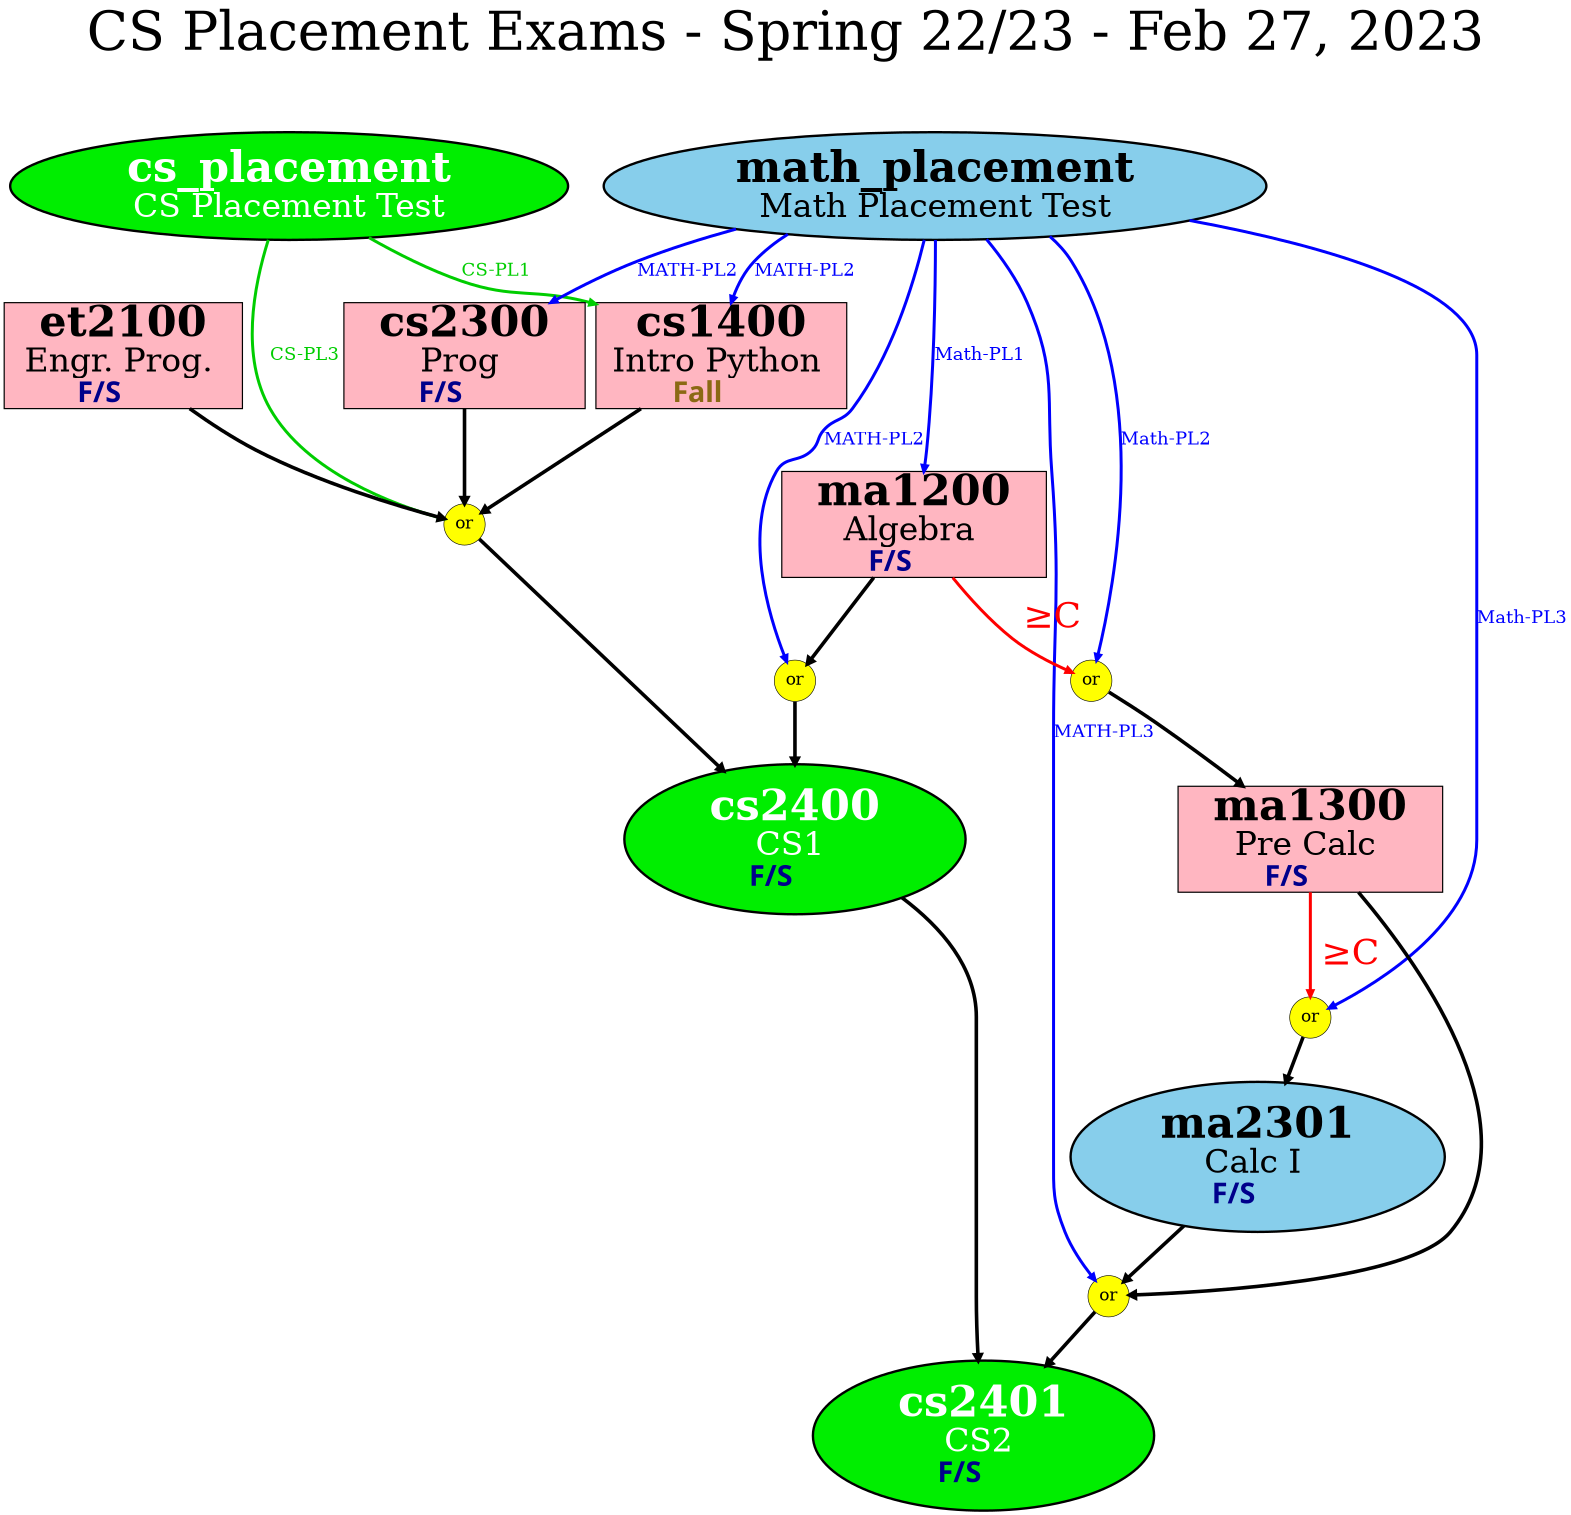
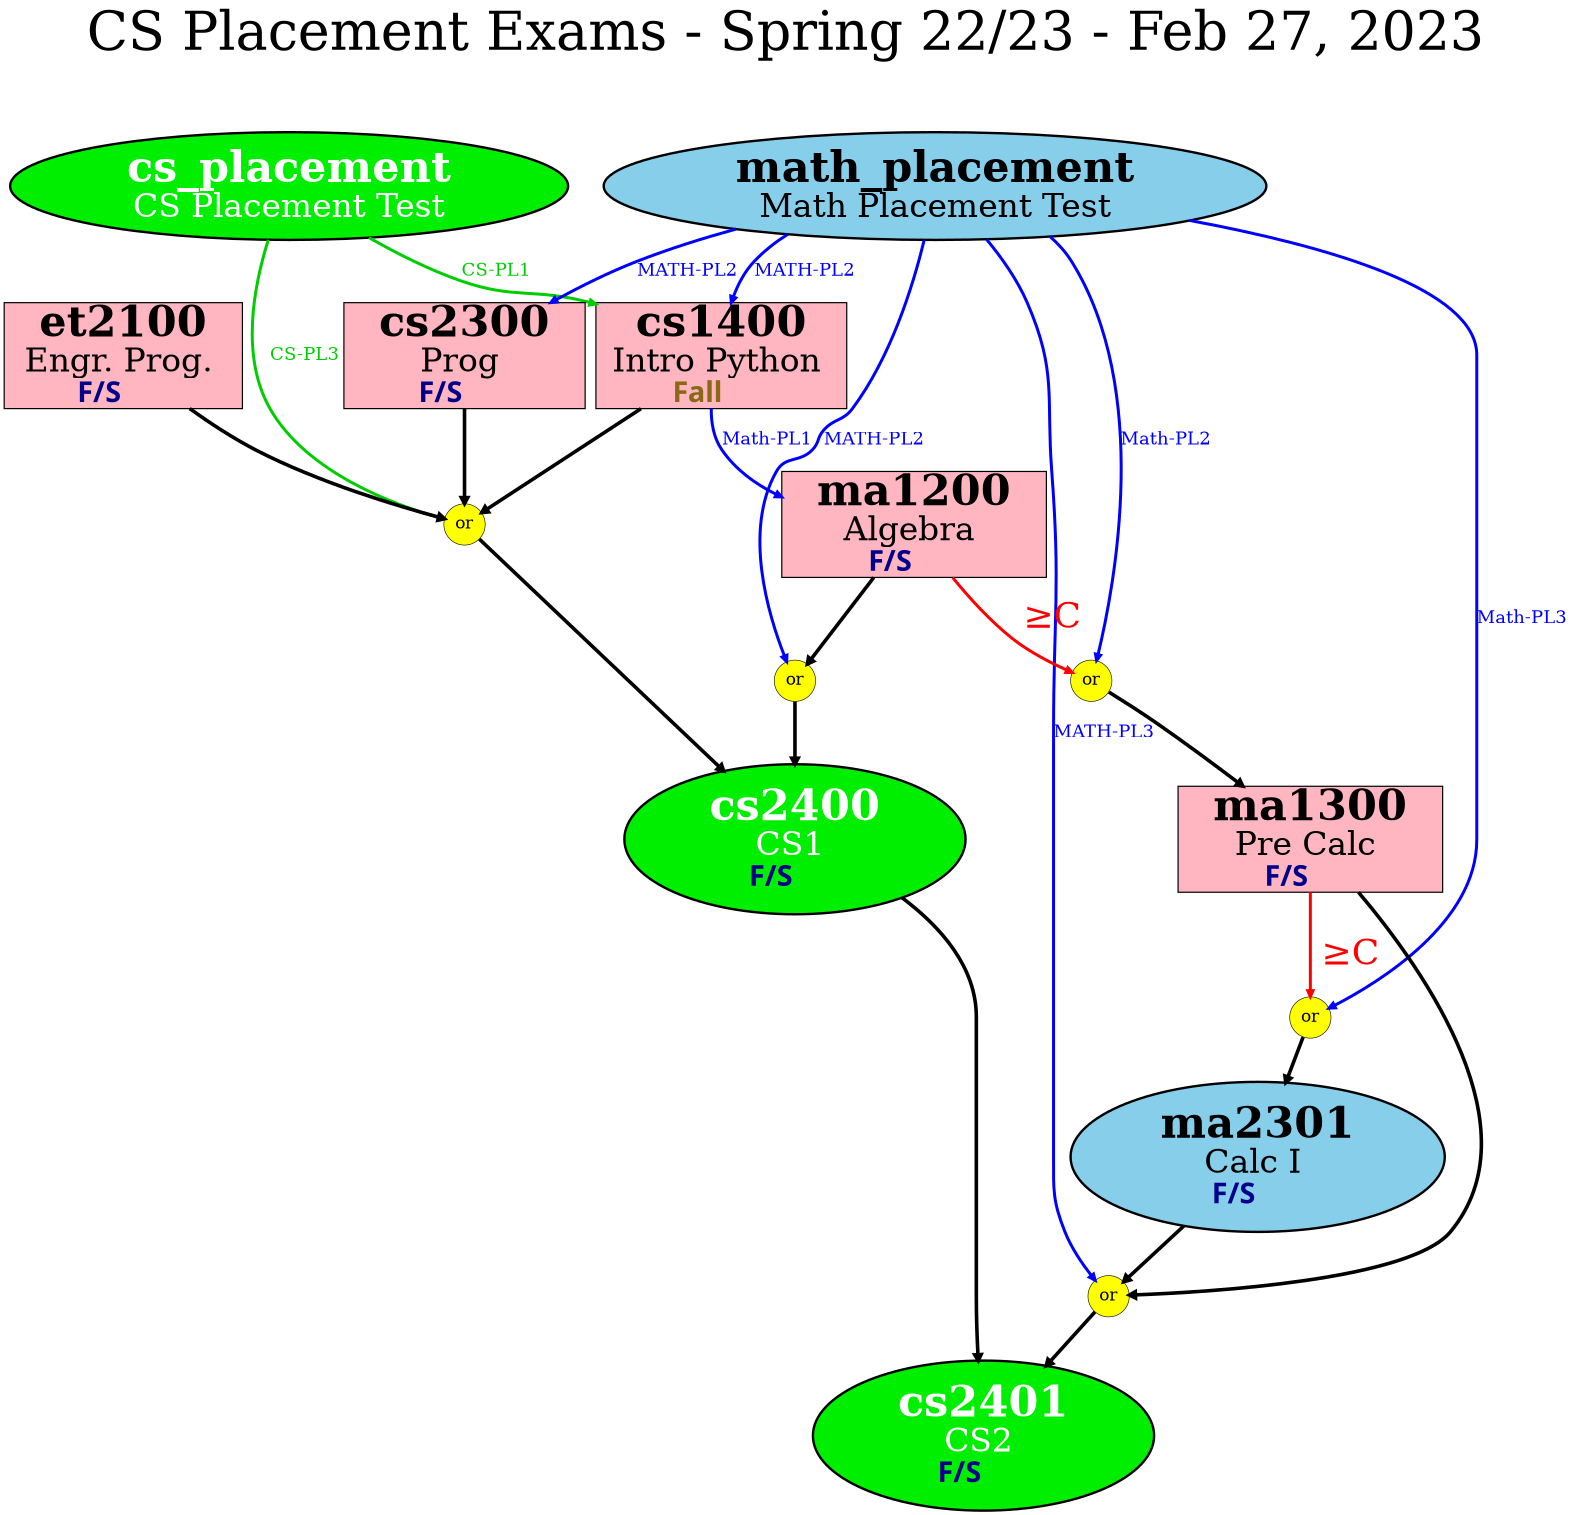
(933, 353) -> (730, 461)
